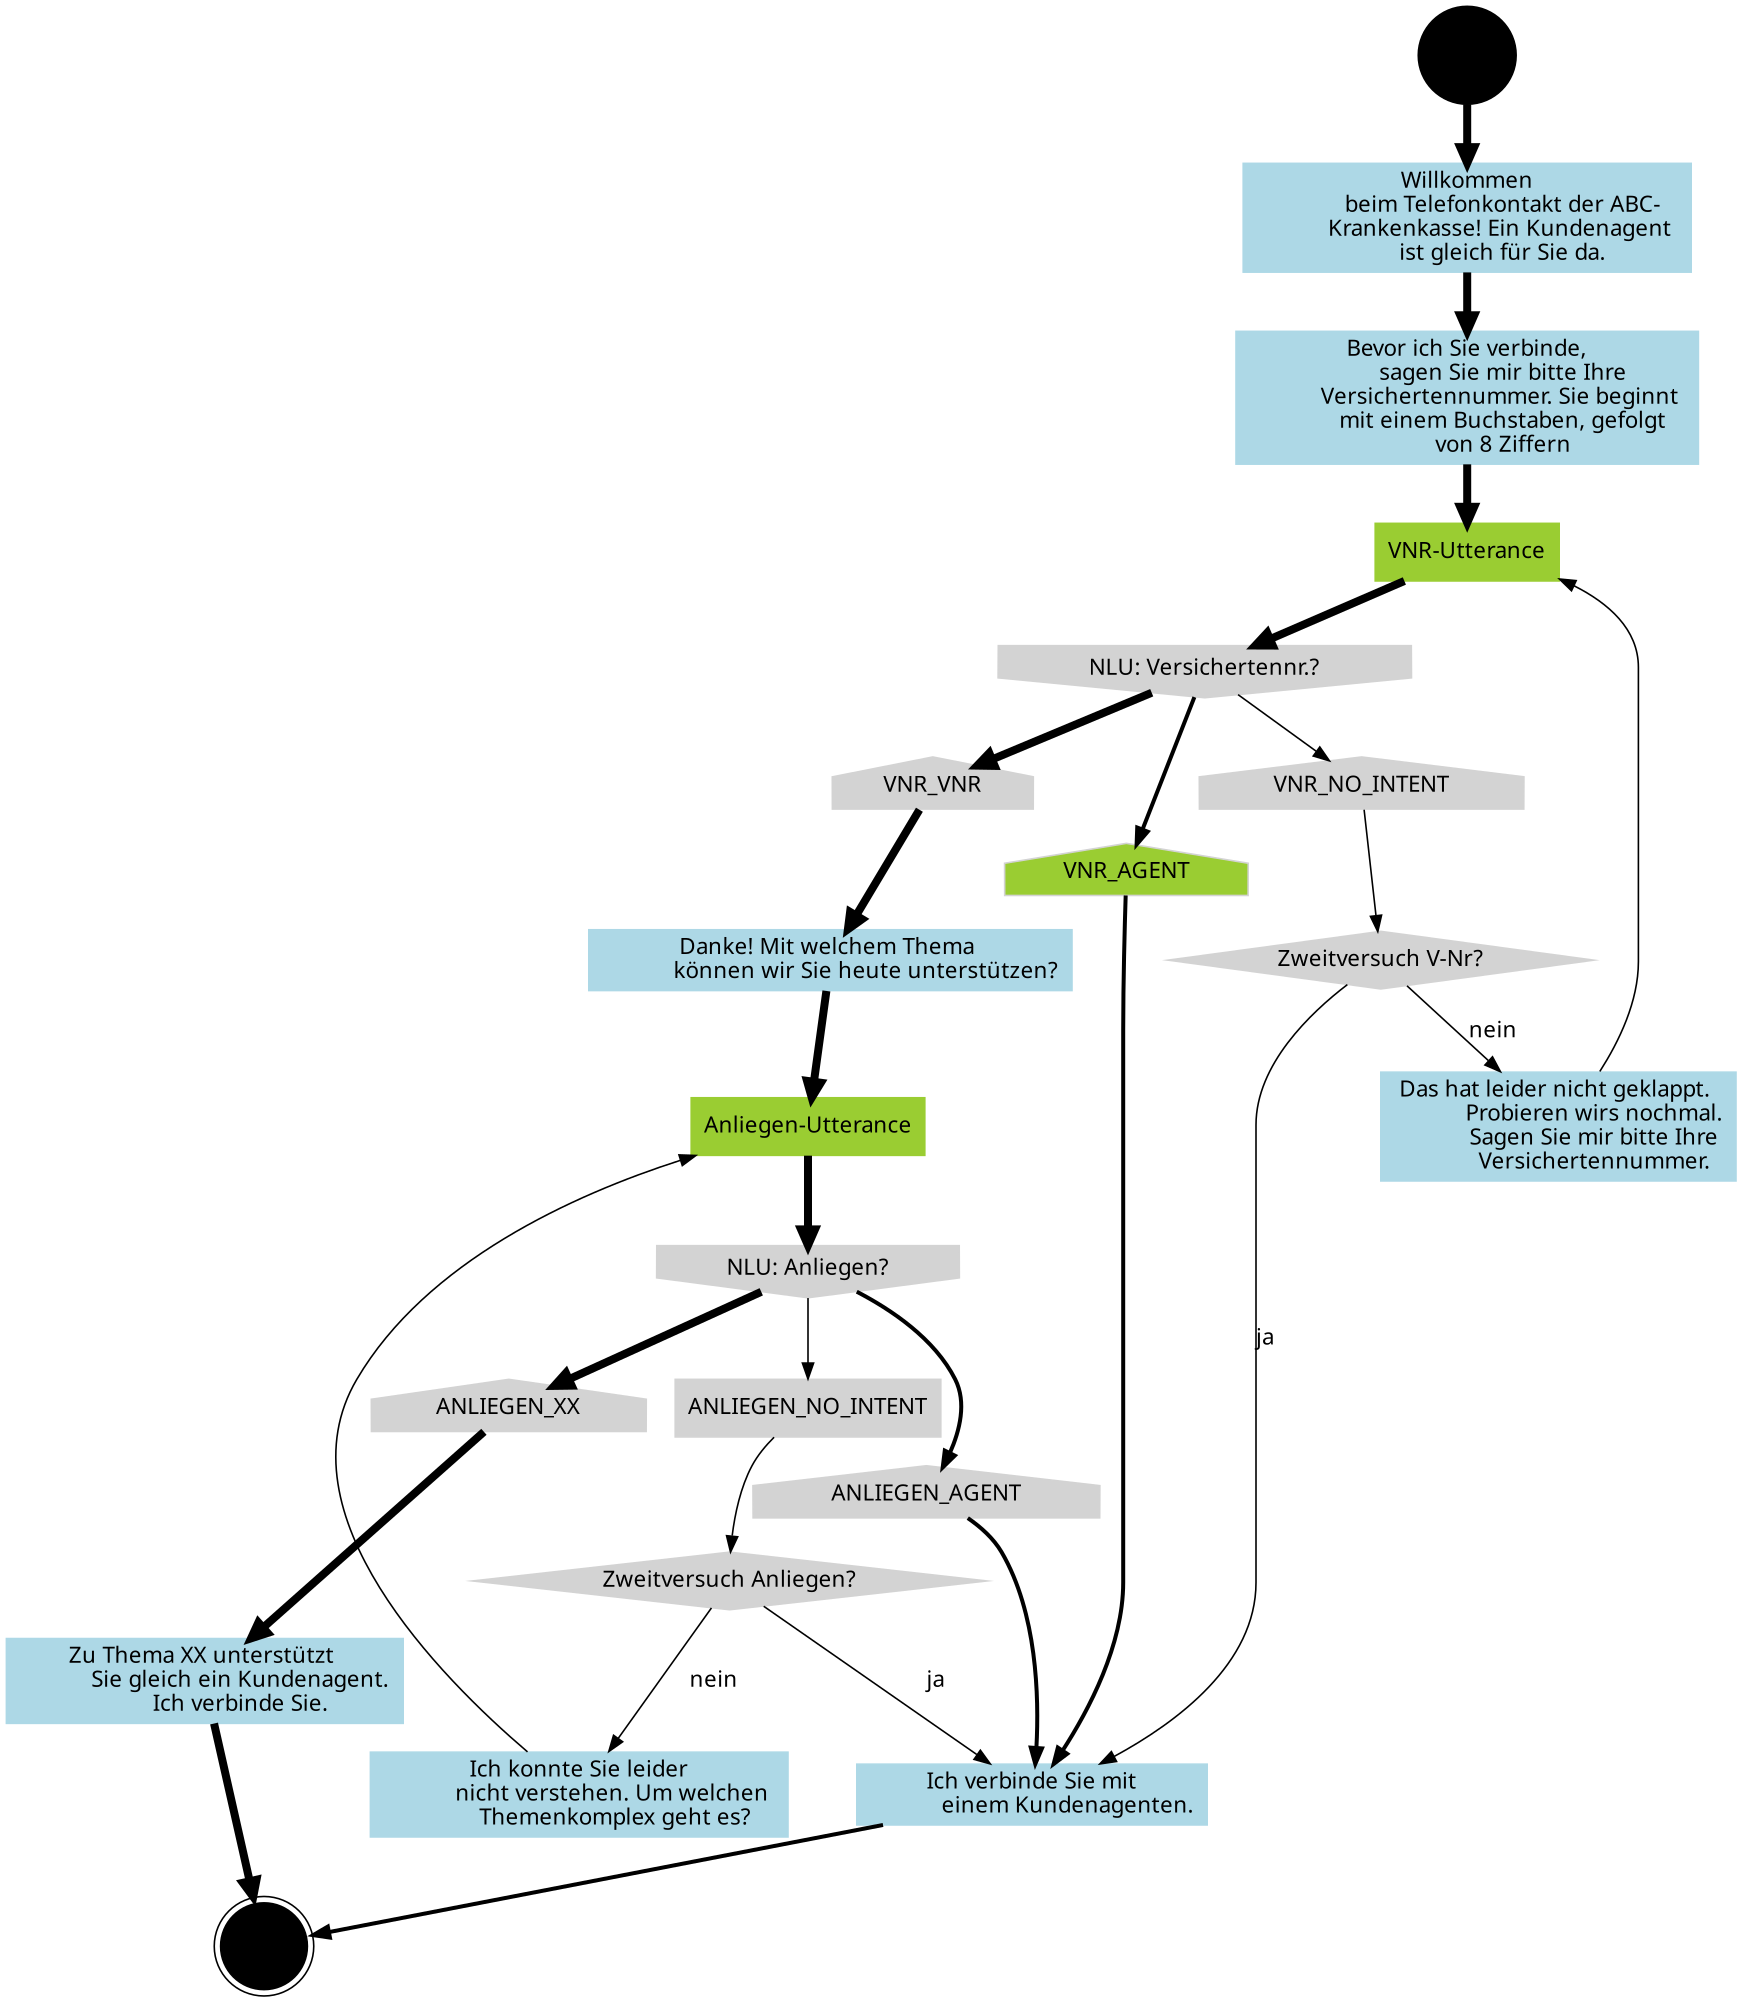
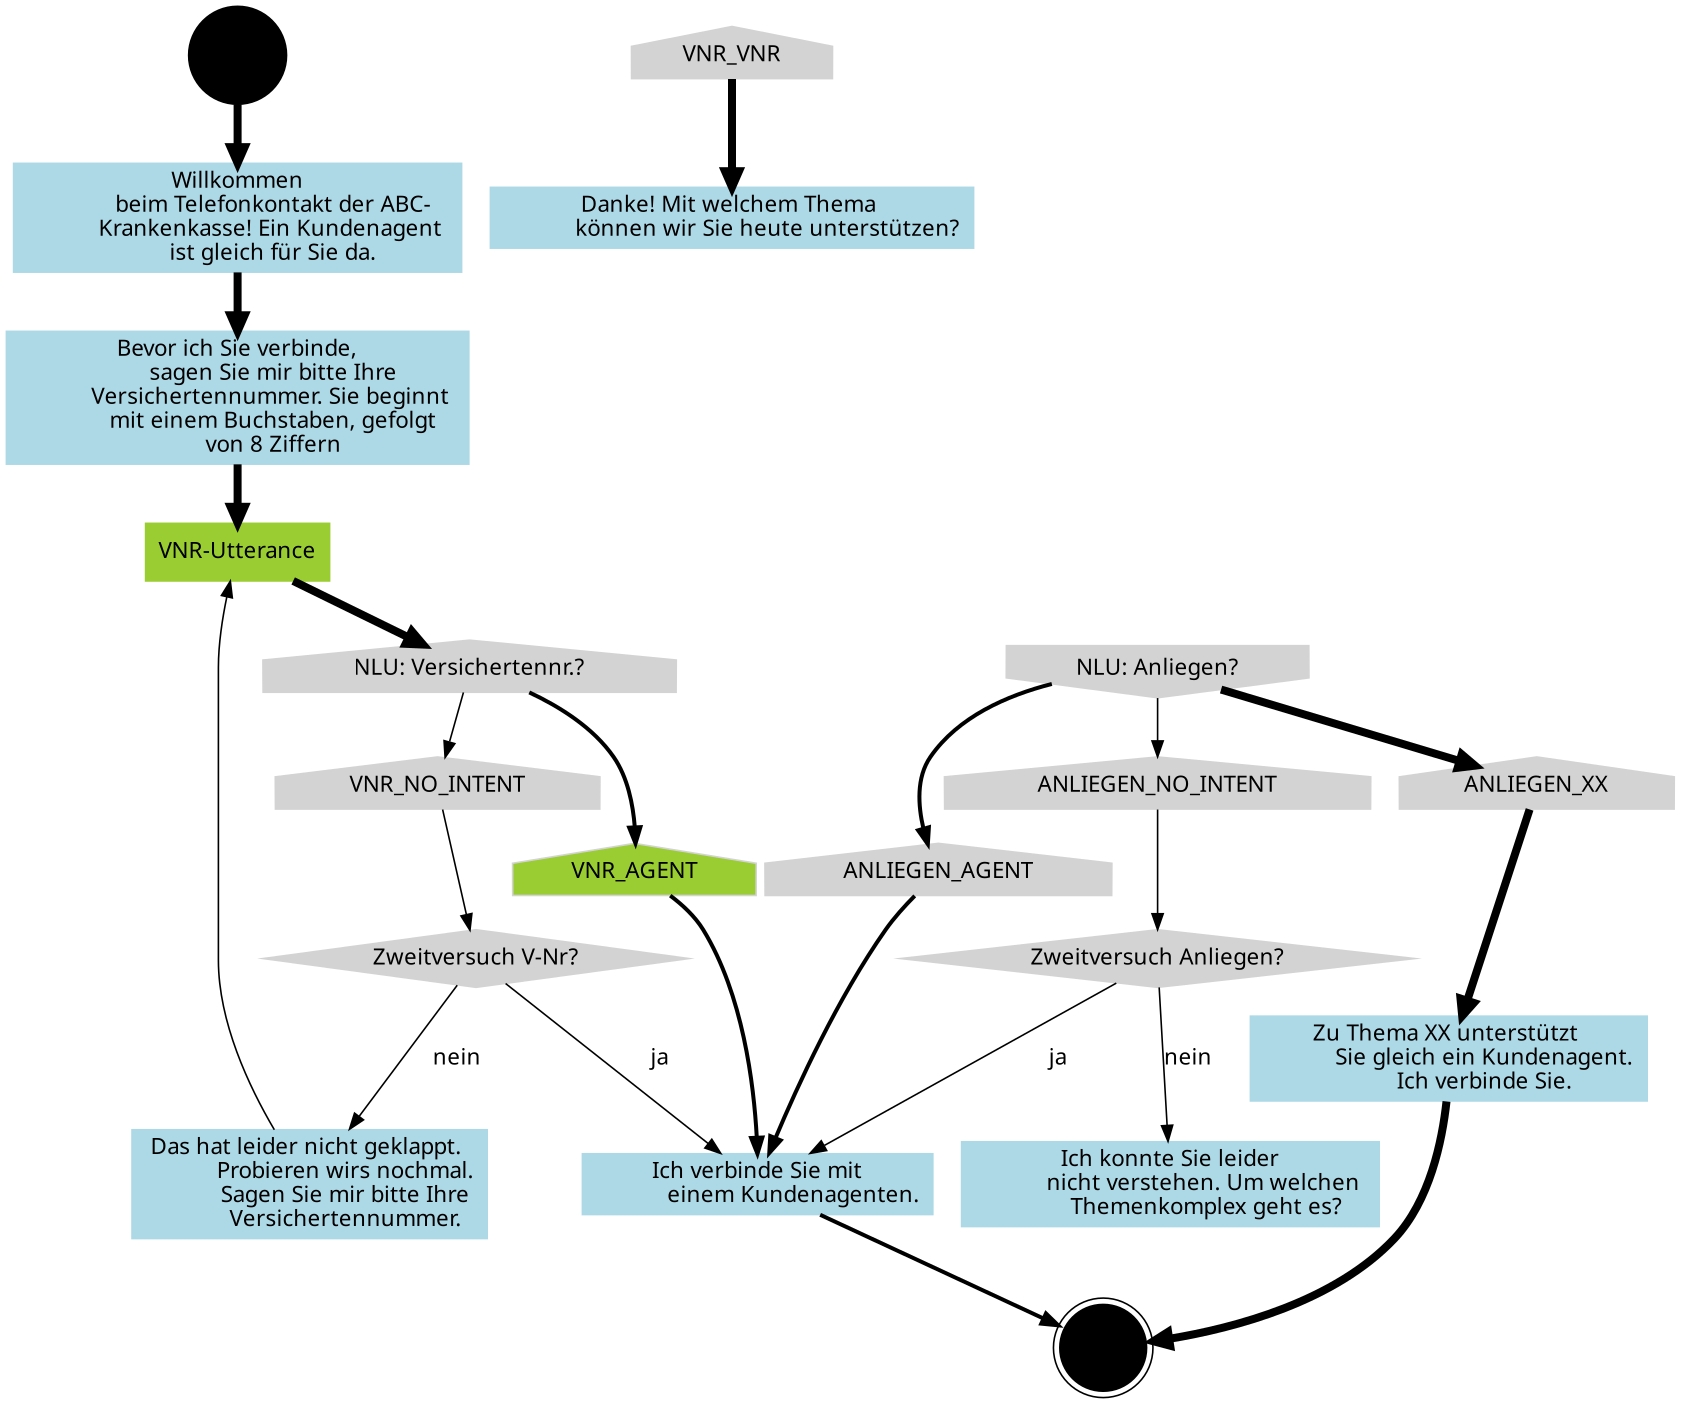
(1205, 669) -> (470, 669)
(1072, 726) -> none
(808, 1127) -> none
(808, 1408) -> (1158, 786)
